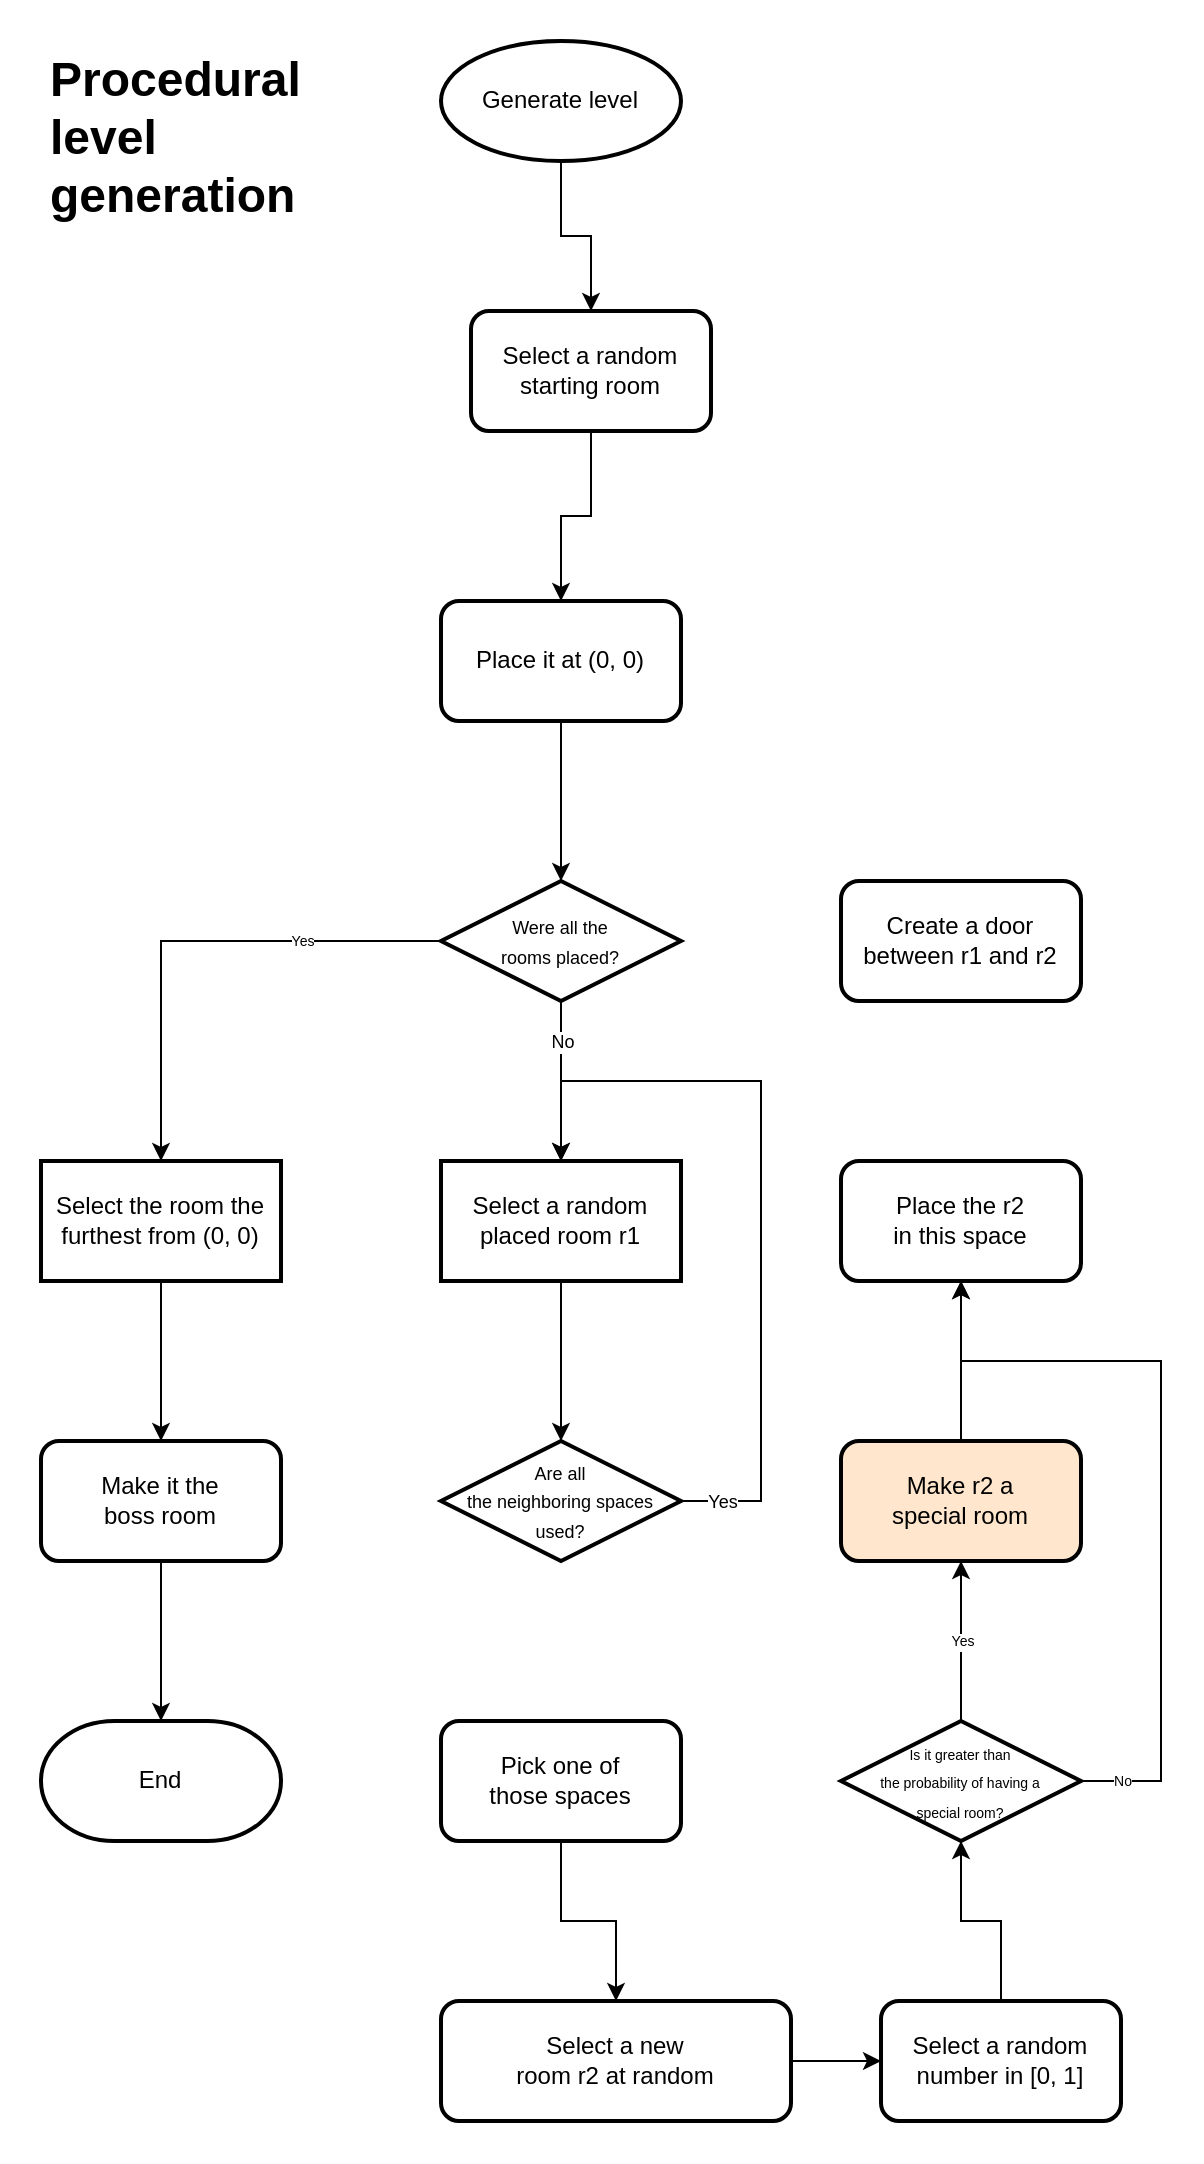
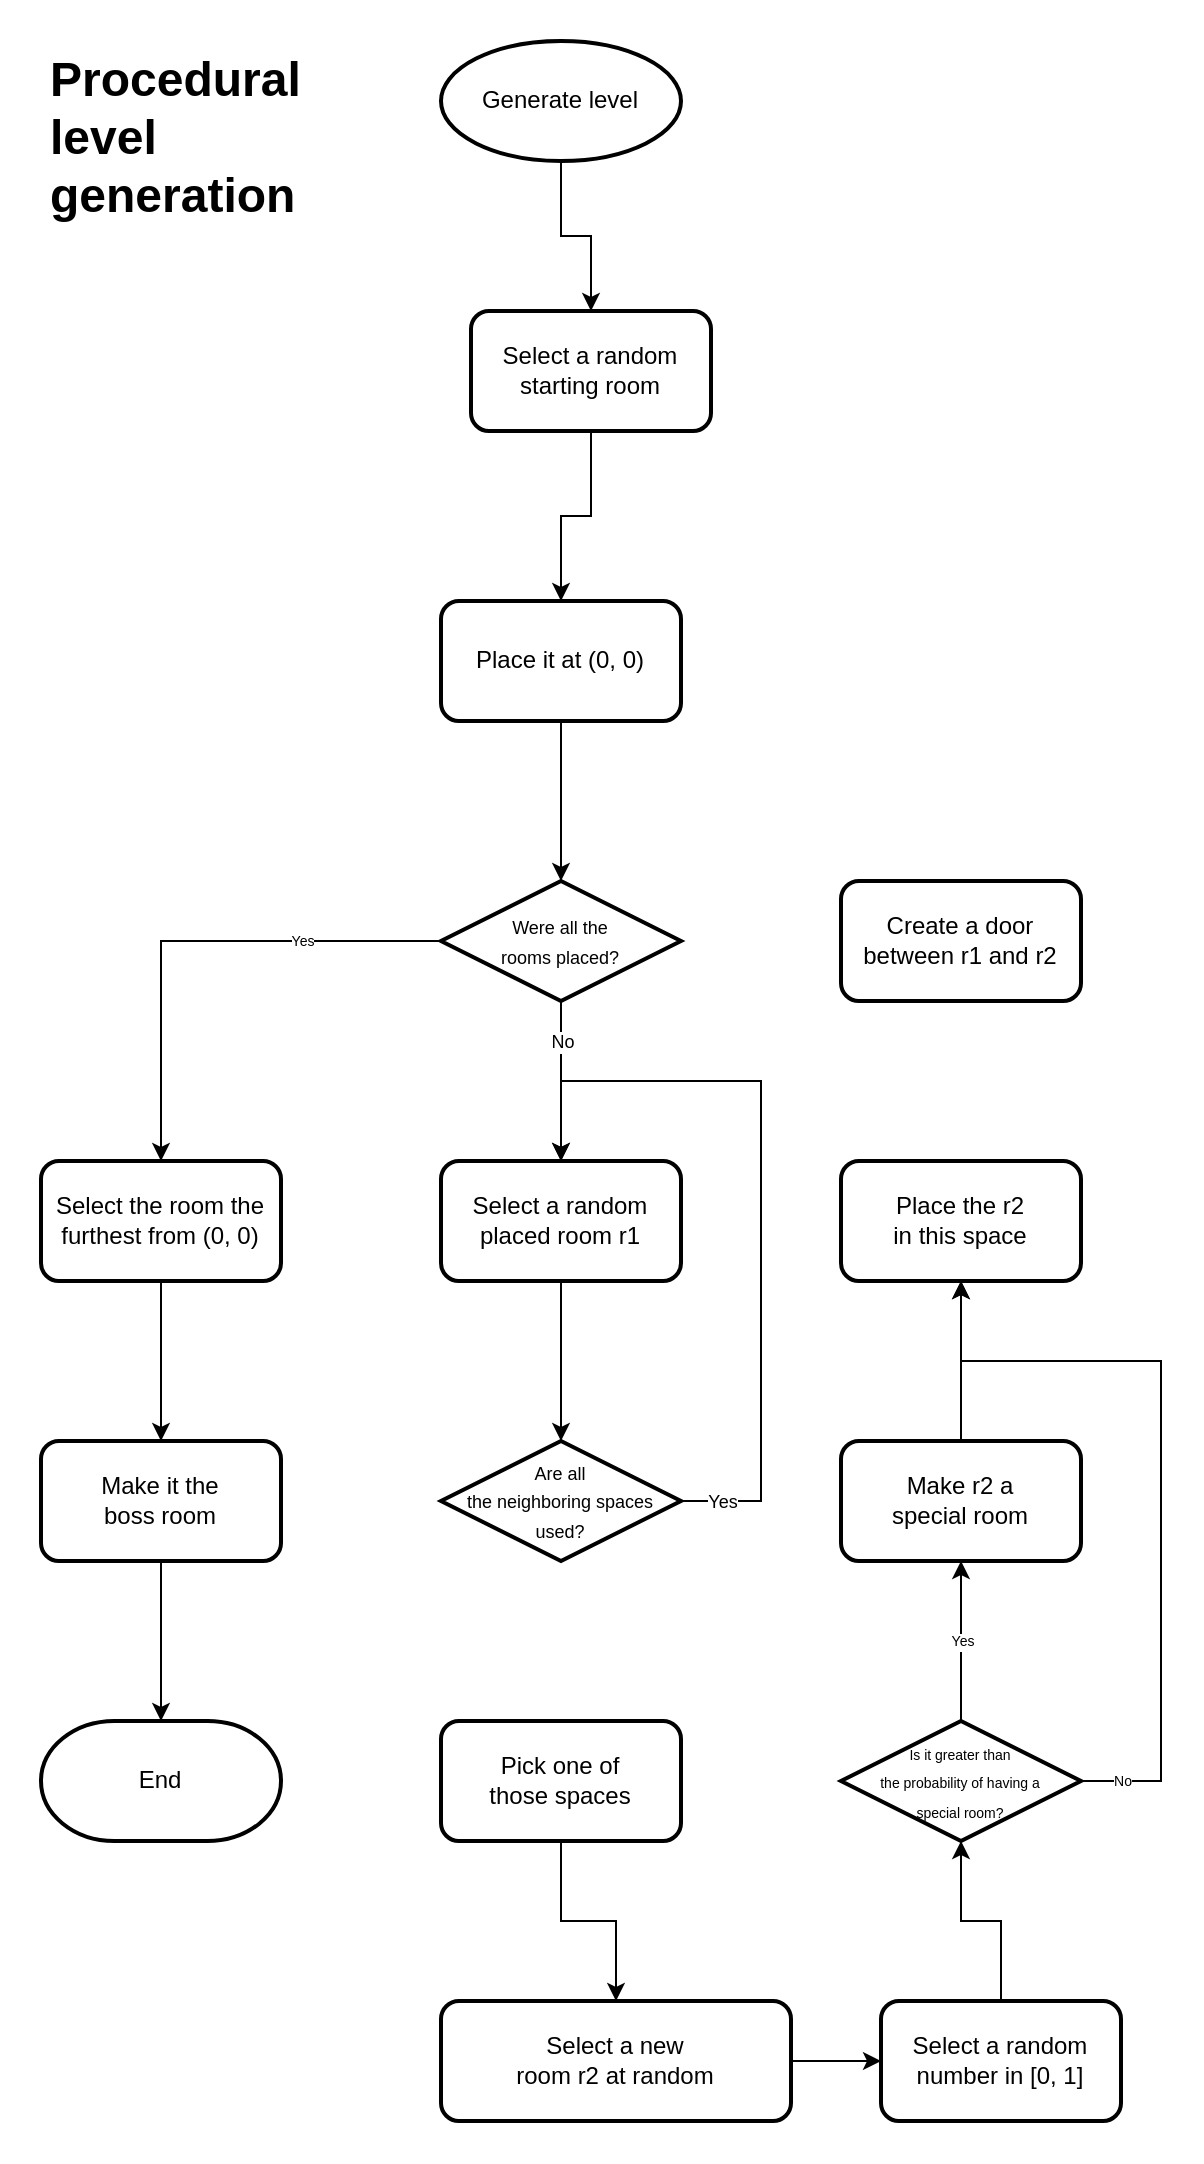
(161, 1221) -> (161, 1221)
(561, 1221) -> (561, 1221)
(961, 1501) -> (961, 1501)
